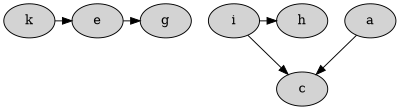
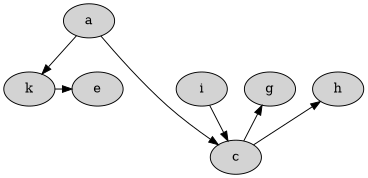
(127, 21) -> (251, 127)
(263, 21) -> (283, 126)
none -> (62, 51)
